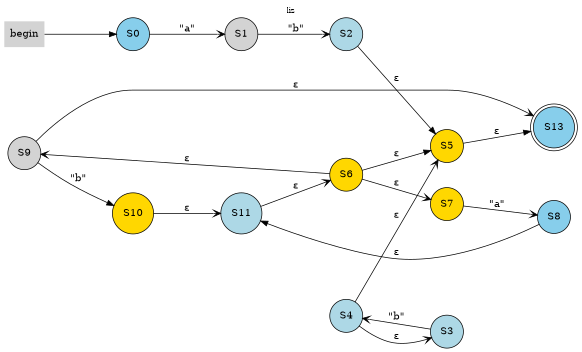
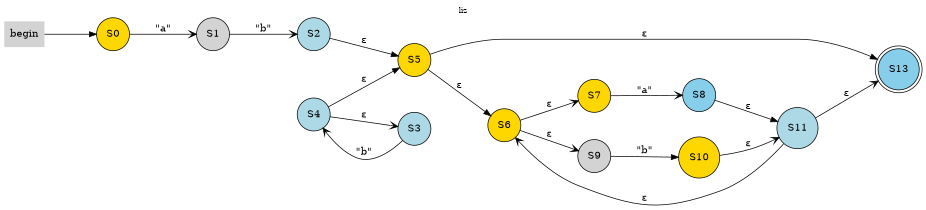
(133, 34) -> (113, 34)
(276, 90) -> (844, 101)
(393, 161) -> (456, 90)
(395, 234) -> (361, 89)
